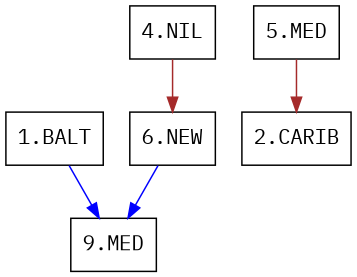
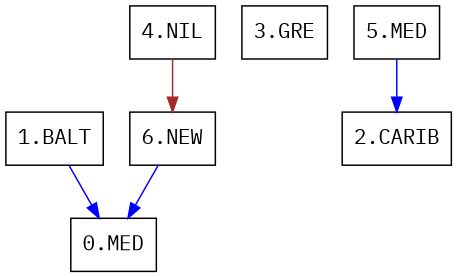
none -> (285, 32)
(296, 78) -> (397, 78)
(114, 245) -> (114, 245)
